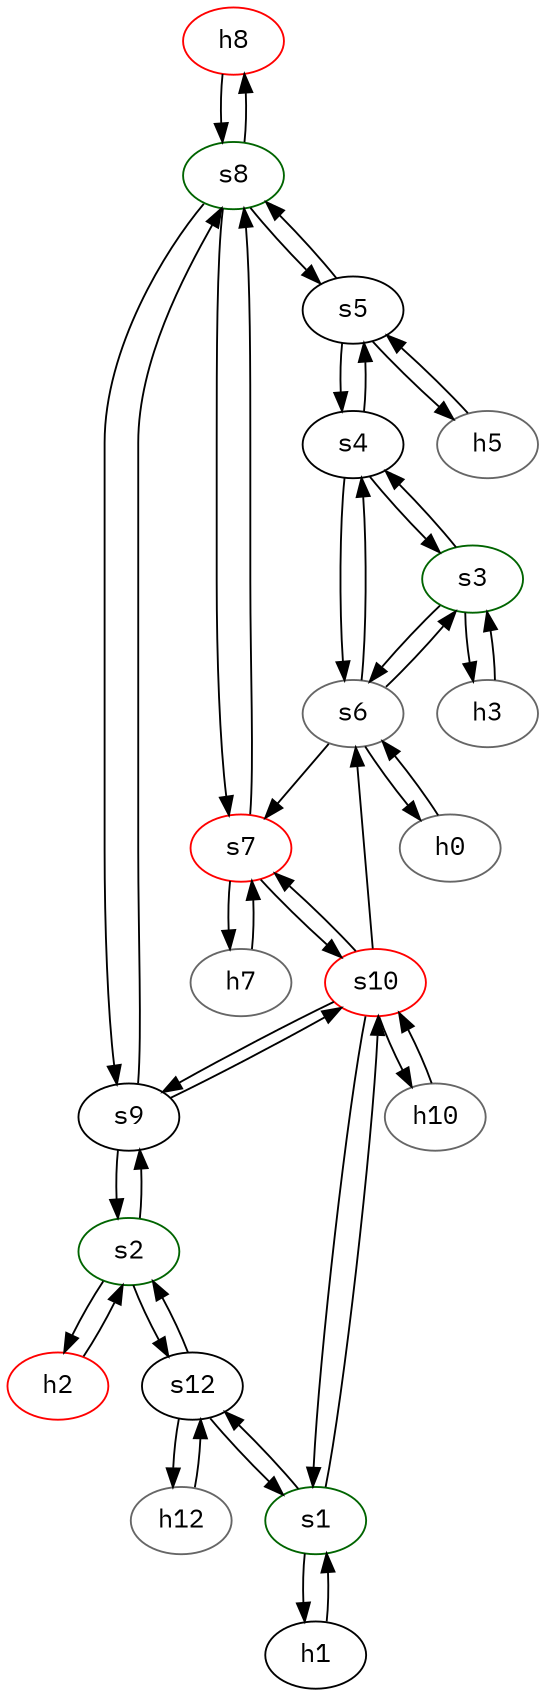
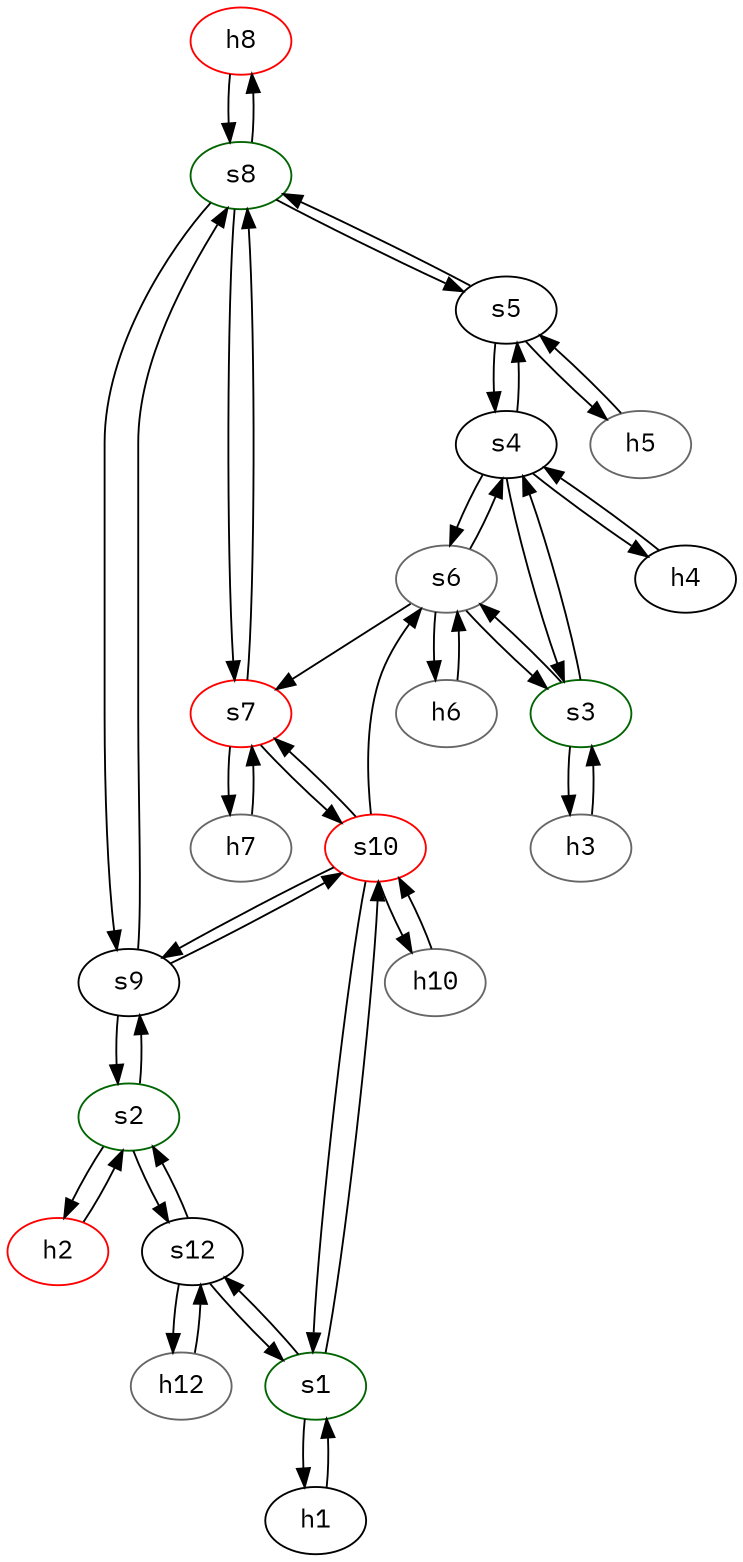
none -> (686, 579)
(450, 848) -> (446, 714)
